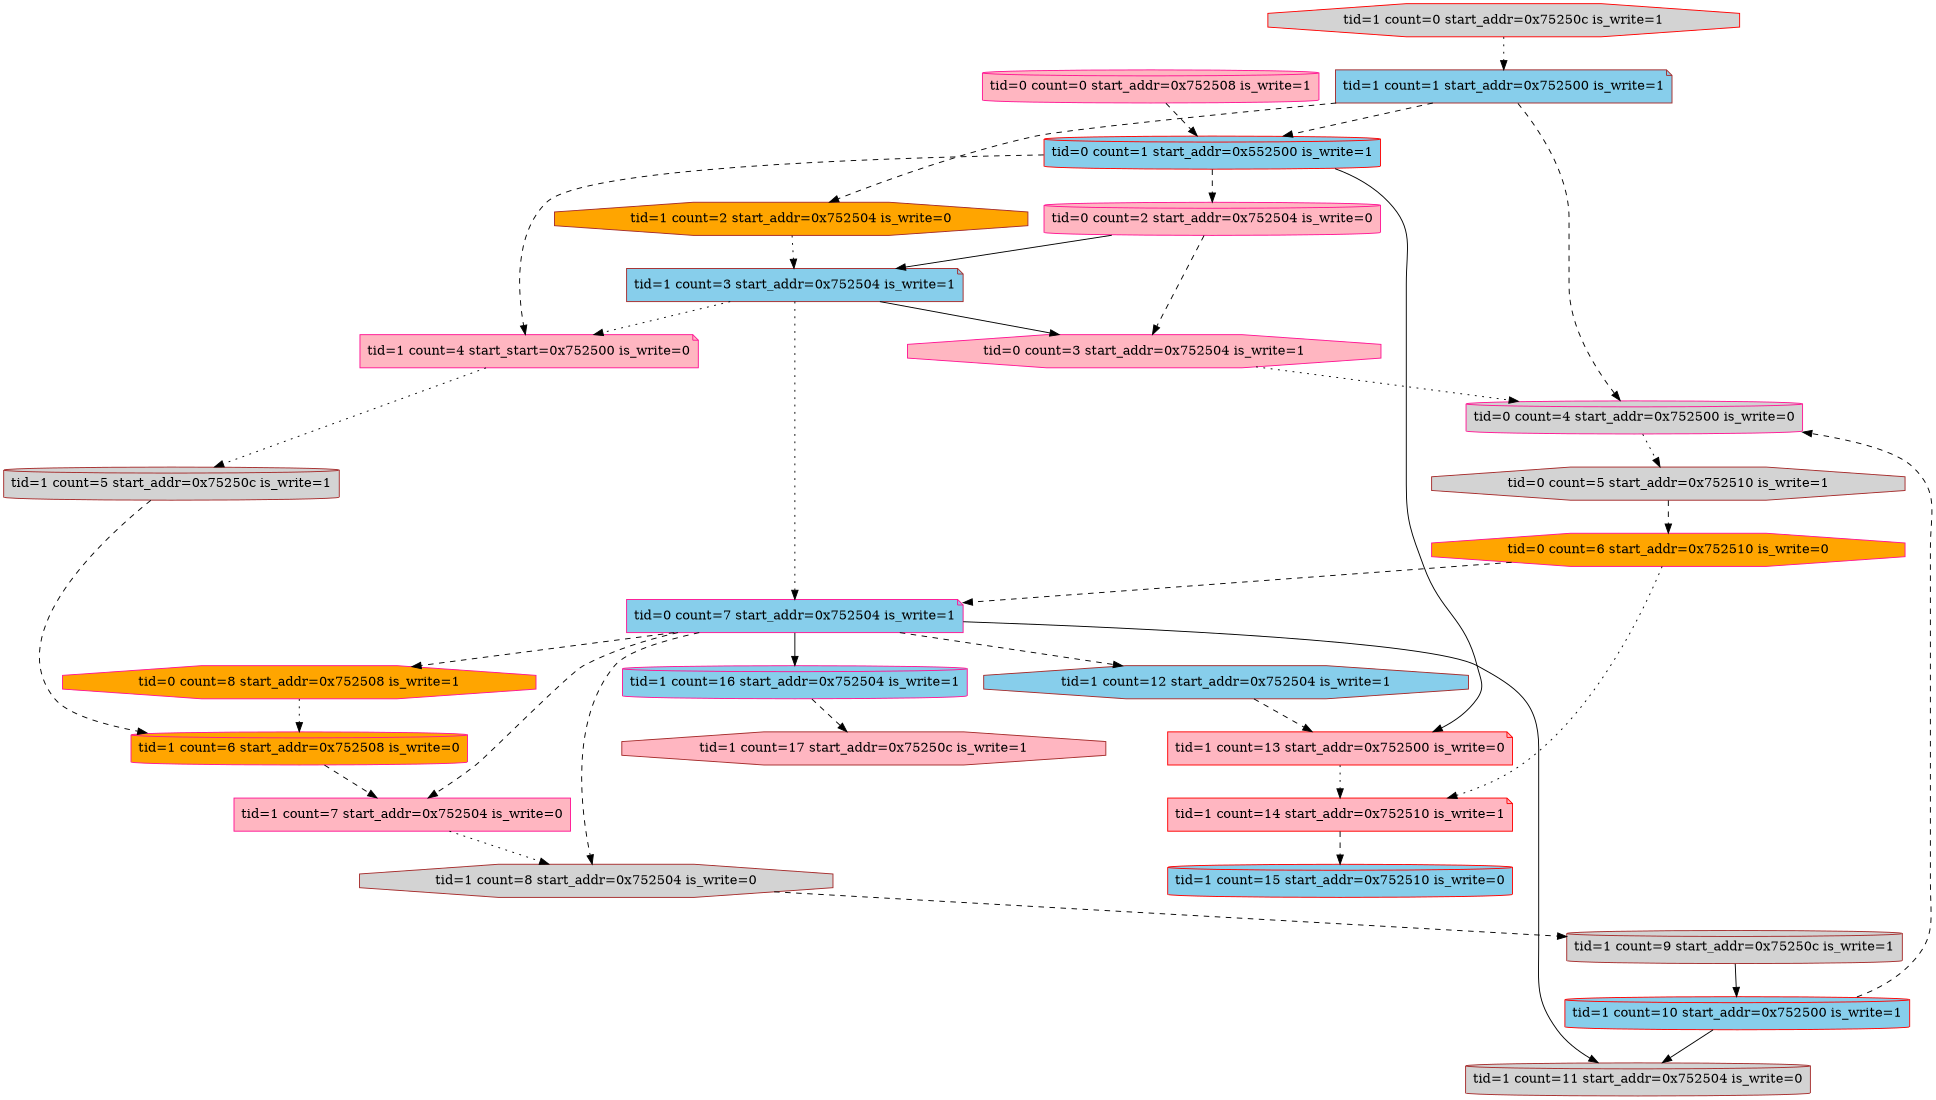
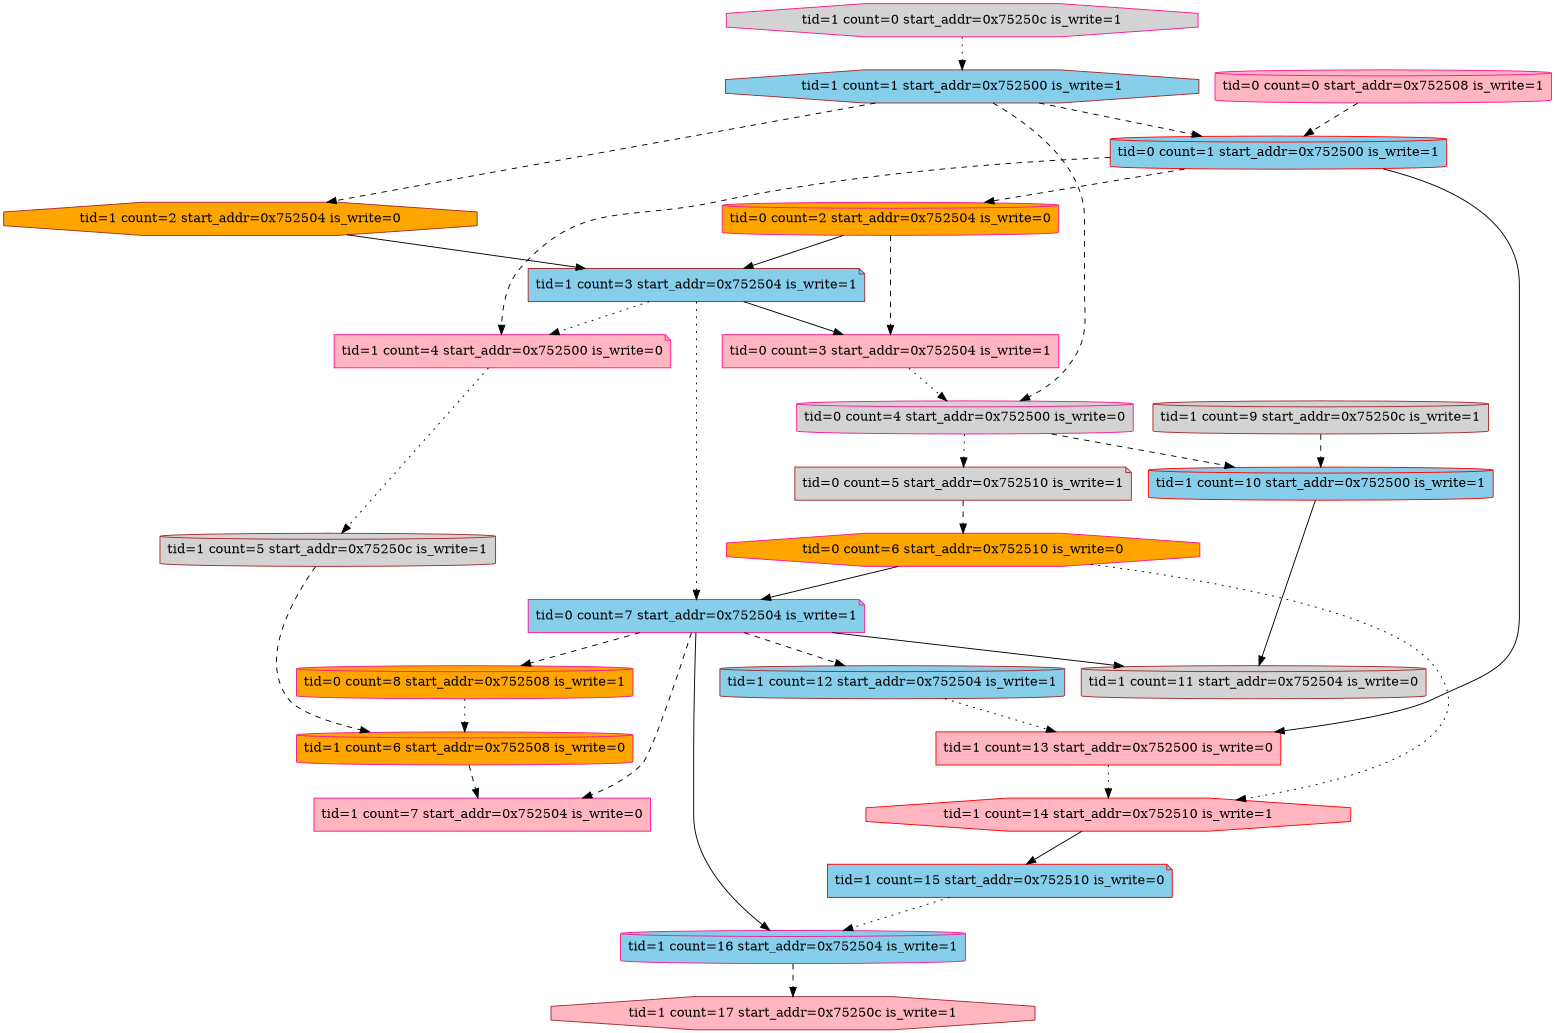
(1504, 20) -> (962, 20)
(1504, 86) -> (962, 86)
(1212, 153) -> (1278, 153)
(1212, 219) -> (890, 219)
(793, 247) -> (461, 251)
(529, 351) -> (502, 351)
(1144, 351) -> (890, 351)
(1668, 484) -> (963, 484)
(1242, 582) -> (834, 582)
(299, 682) -> (465, 682)
(1226, 682) -> (892, 682)
(1930, 694) -> (1138, 450)
(1279, 713) -> (996, 714)
(1340, 748) -> (1108, 748)
(1340, 815) -> (1108, 815)
(1340, 843) -> (1058, 845)
(596, 881) -> none
(1340, 881) -> (1000, 881)
none -> (901, 913)
(1736, 976) -> (1321, 446)
